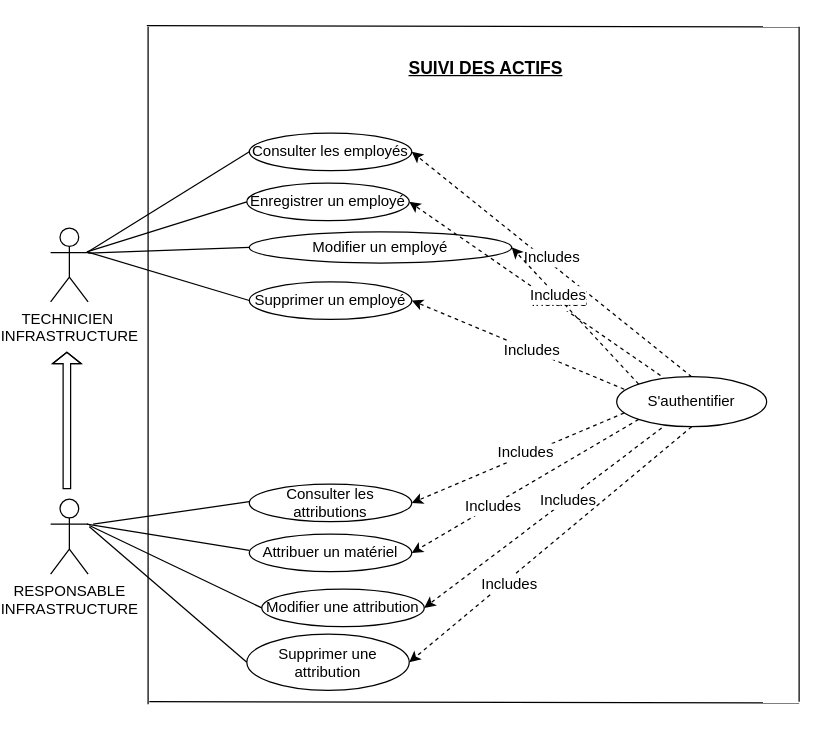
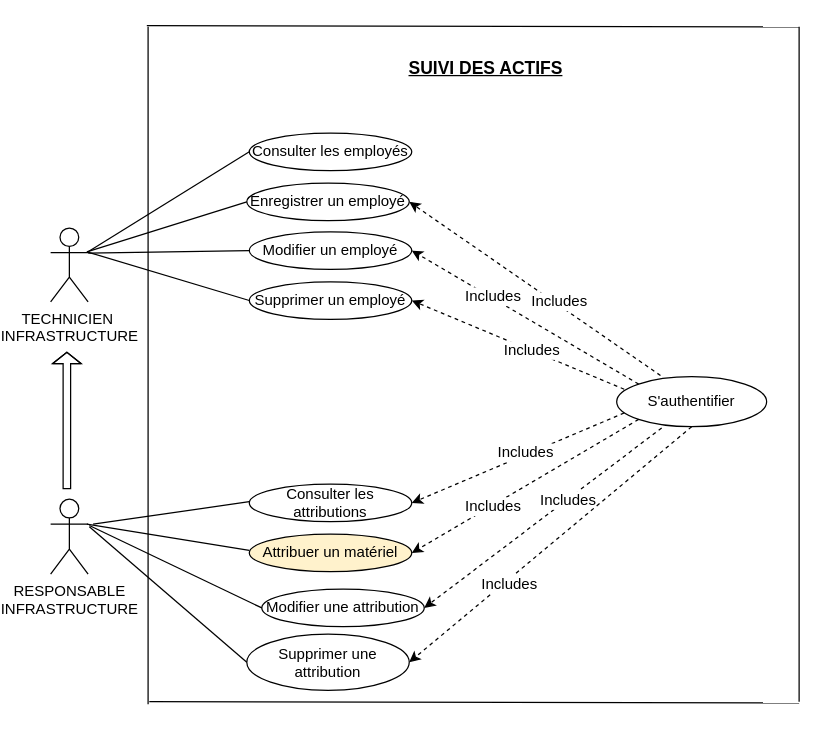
(381, 248) -> (331, 251)
(555, 267) -> none
(331, 553) -> (331, 553)
